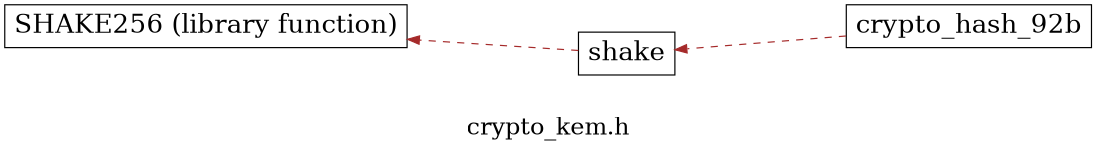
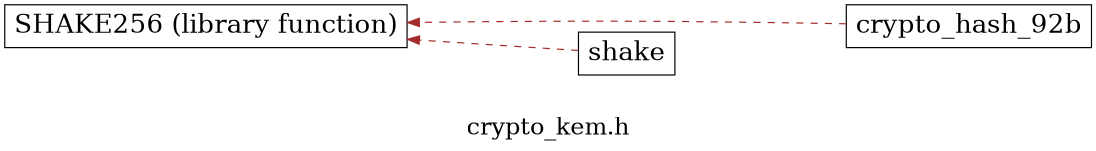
(767, 42) -> (633, 21)
